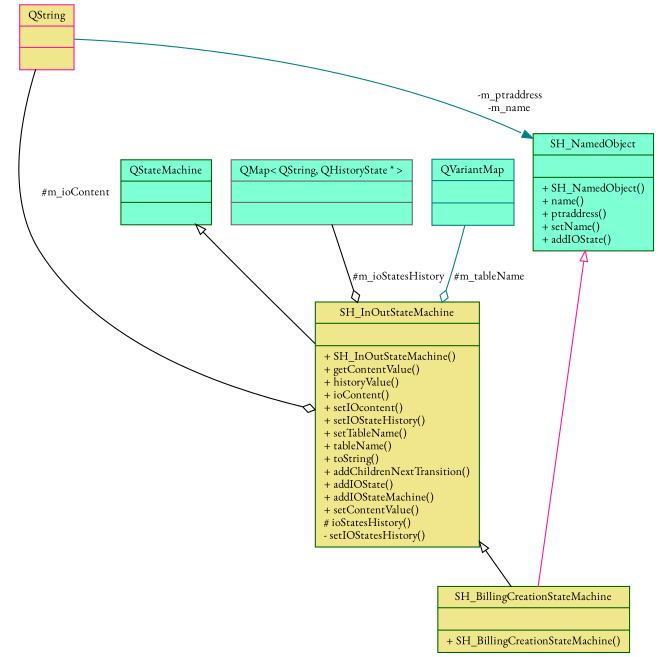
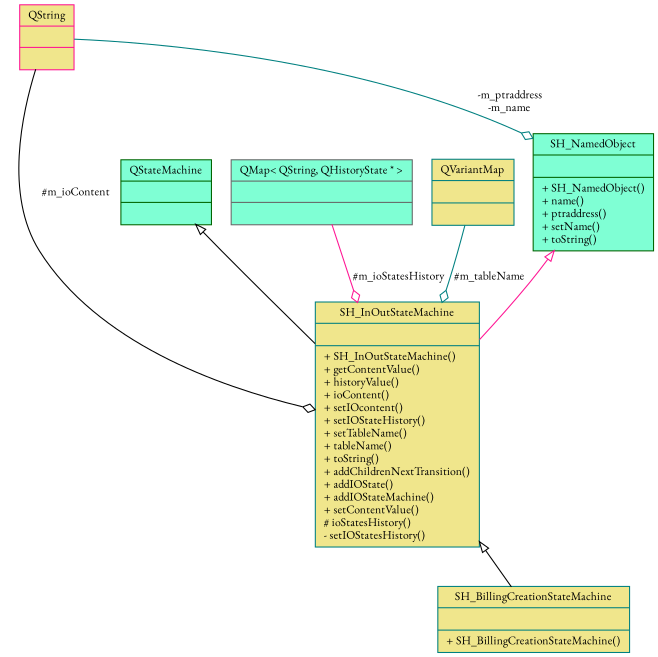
(302, 66) -> (302, 66)
(473, 192) -> (473, 192)
(577, 239) -> (569, 239)
(343, 257) -> (343, 257)
(561, 424) -> (515, 300)
(397, 425) -> (397, 425)
(534, 619) -> (534, 619)
